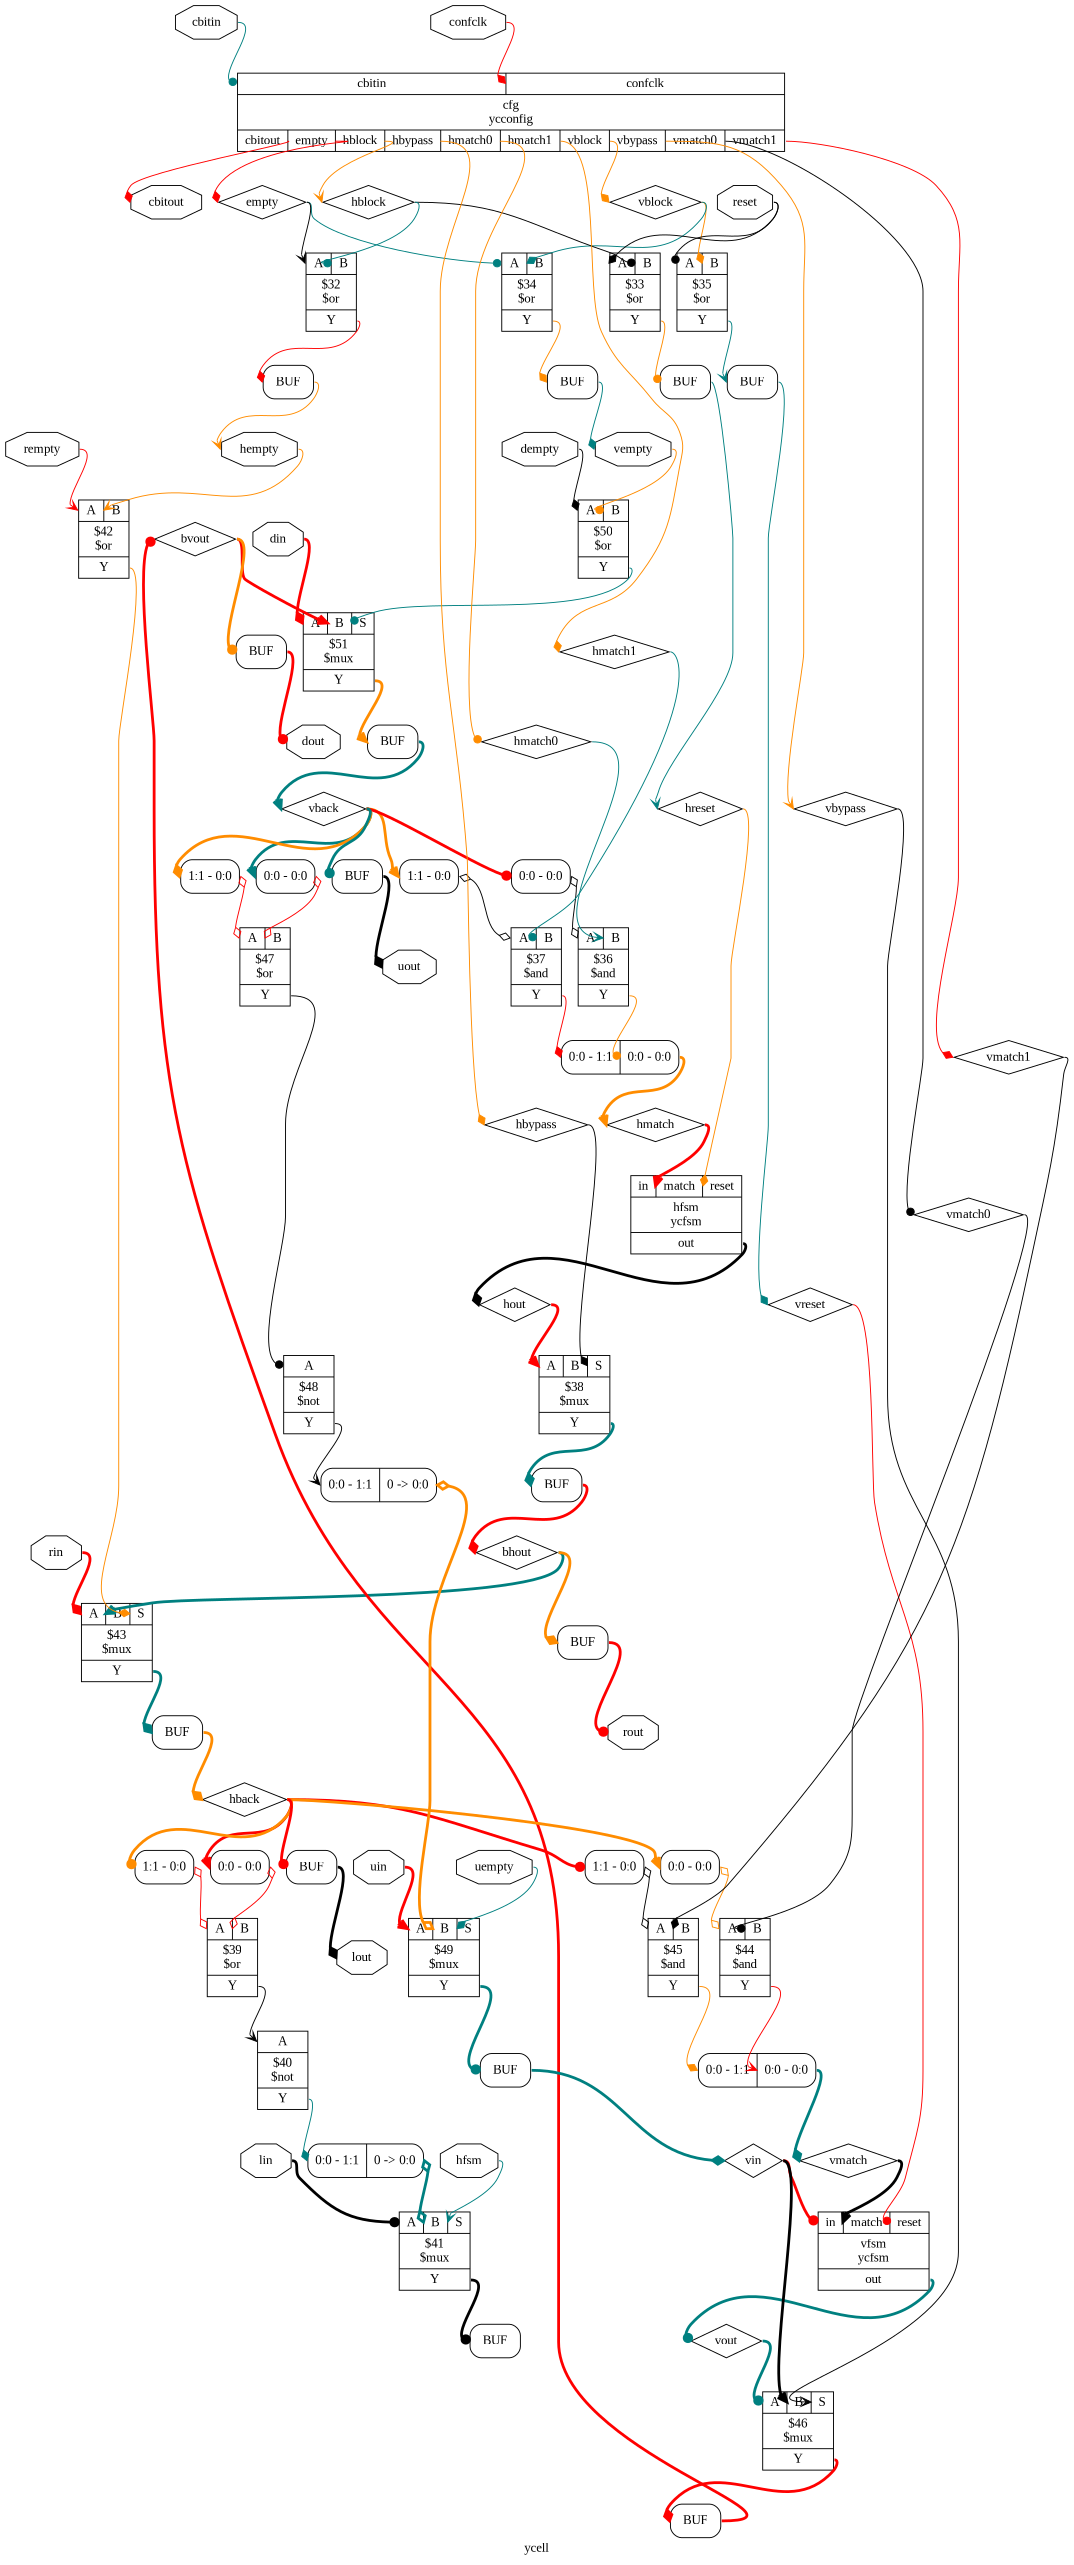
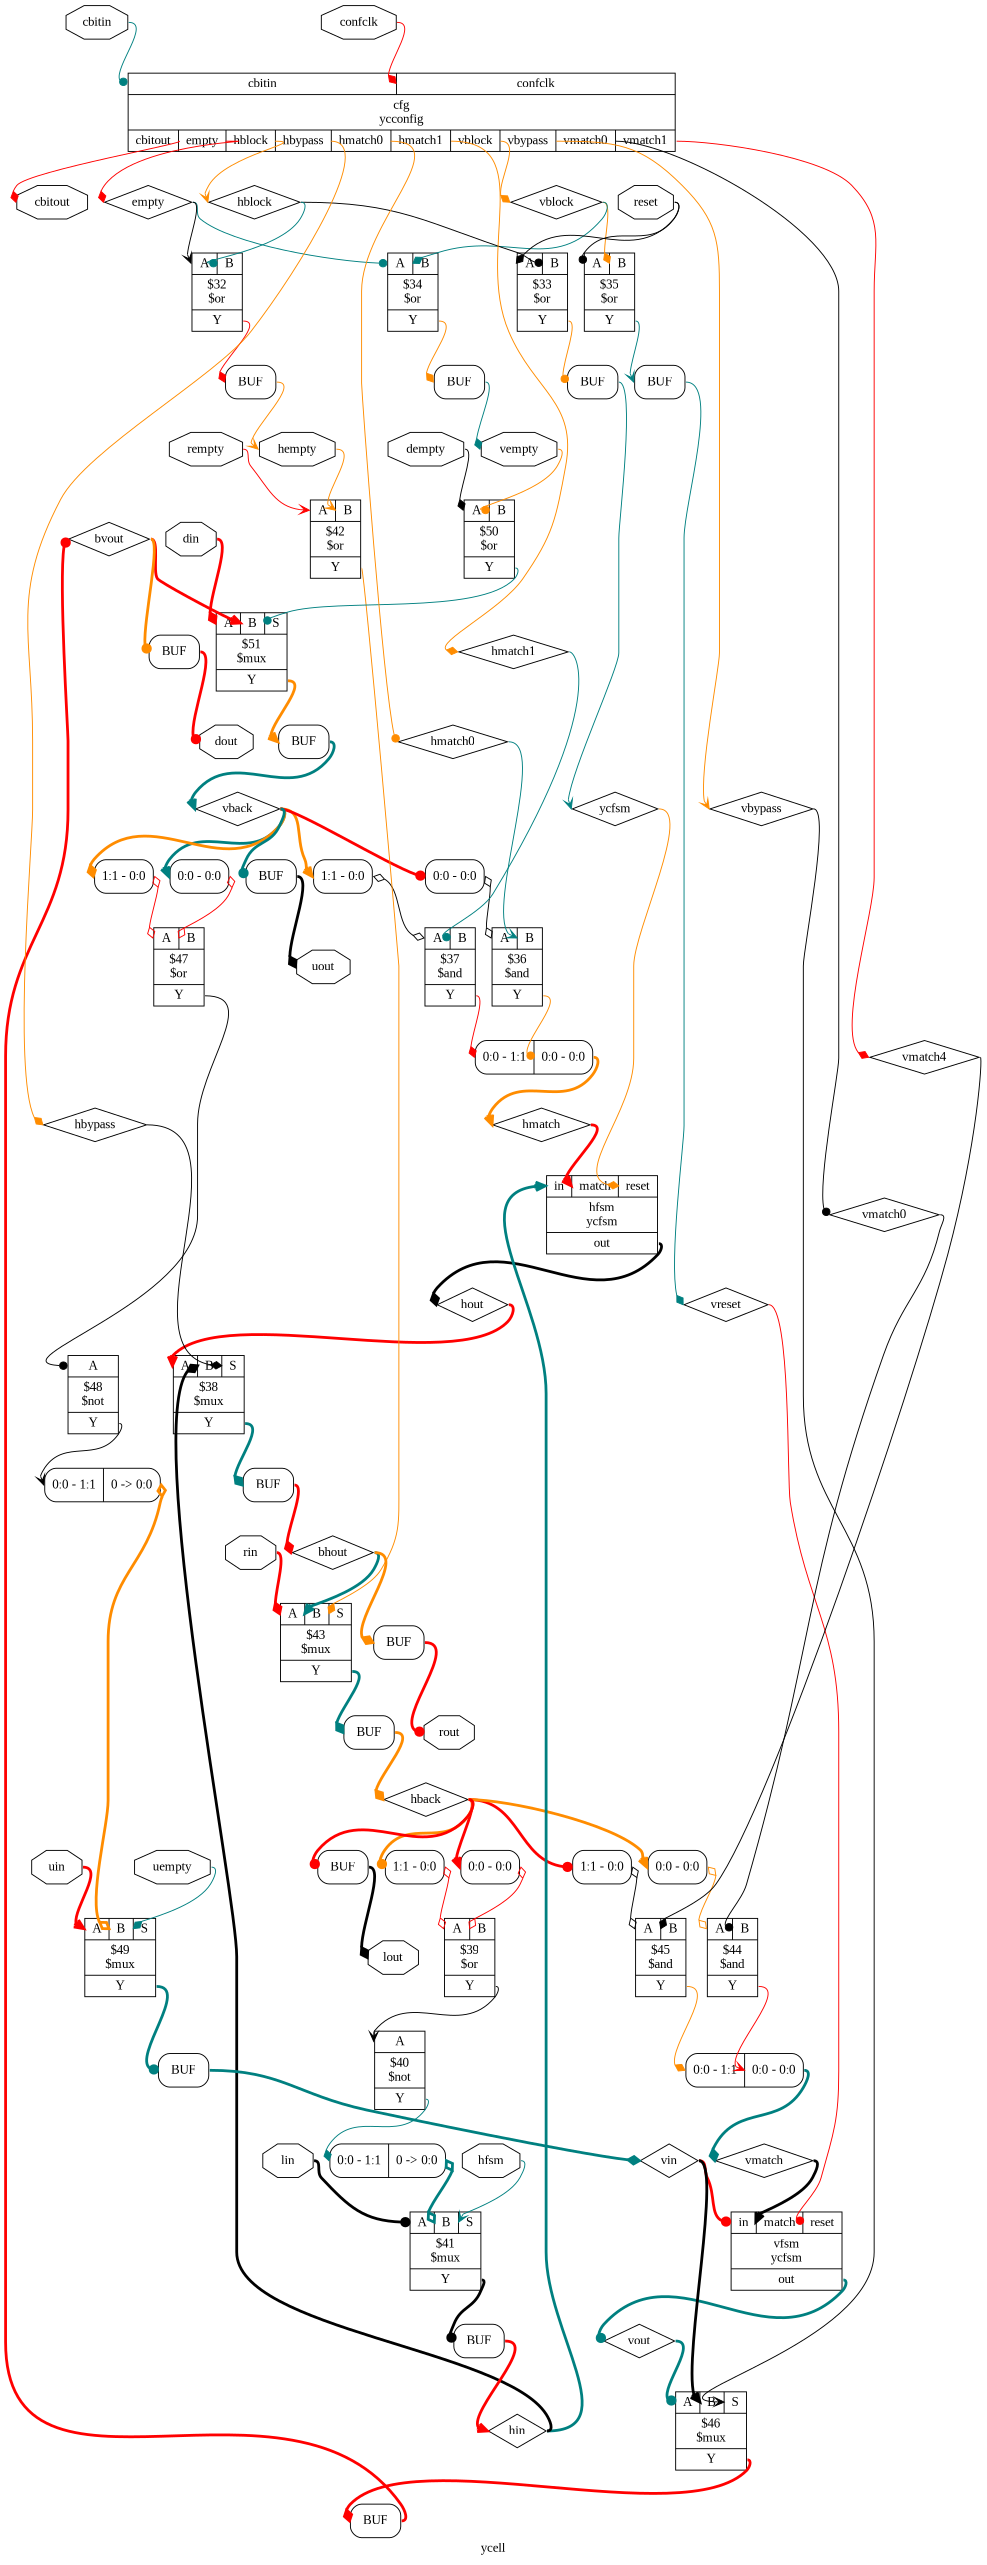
(700, 809) -> (615, 809)
(1009, 1057) -> (924, 1057)
none -> (517, 2431)
